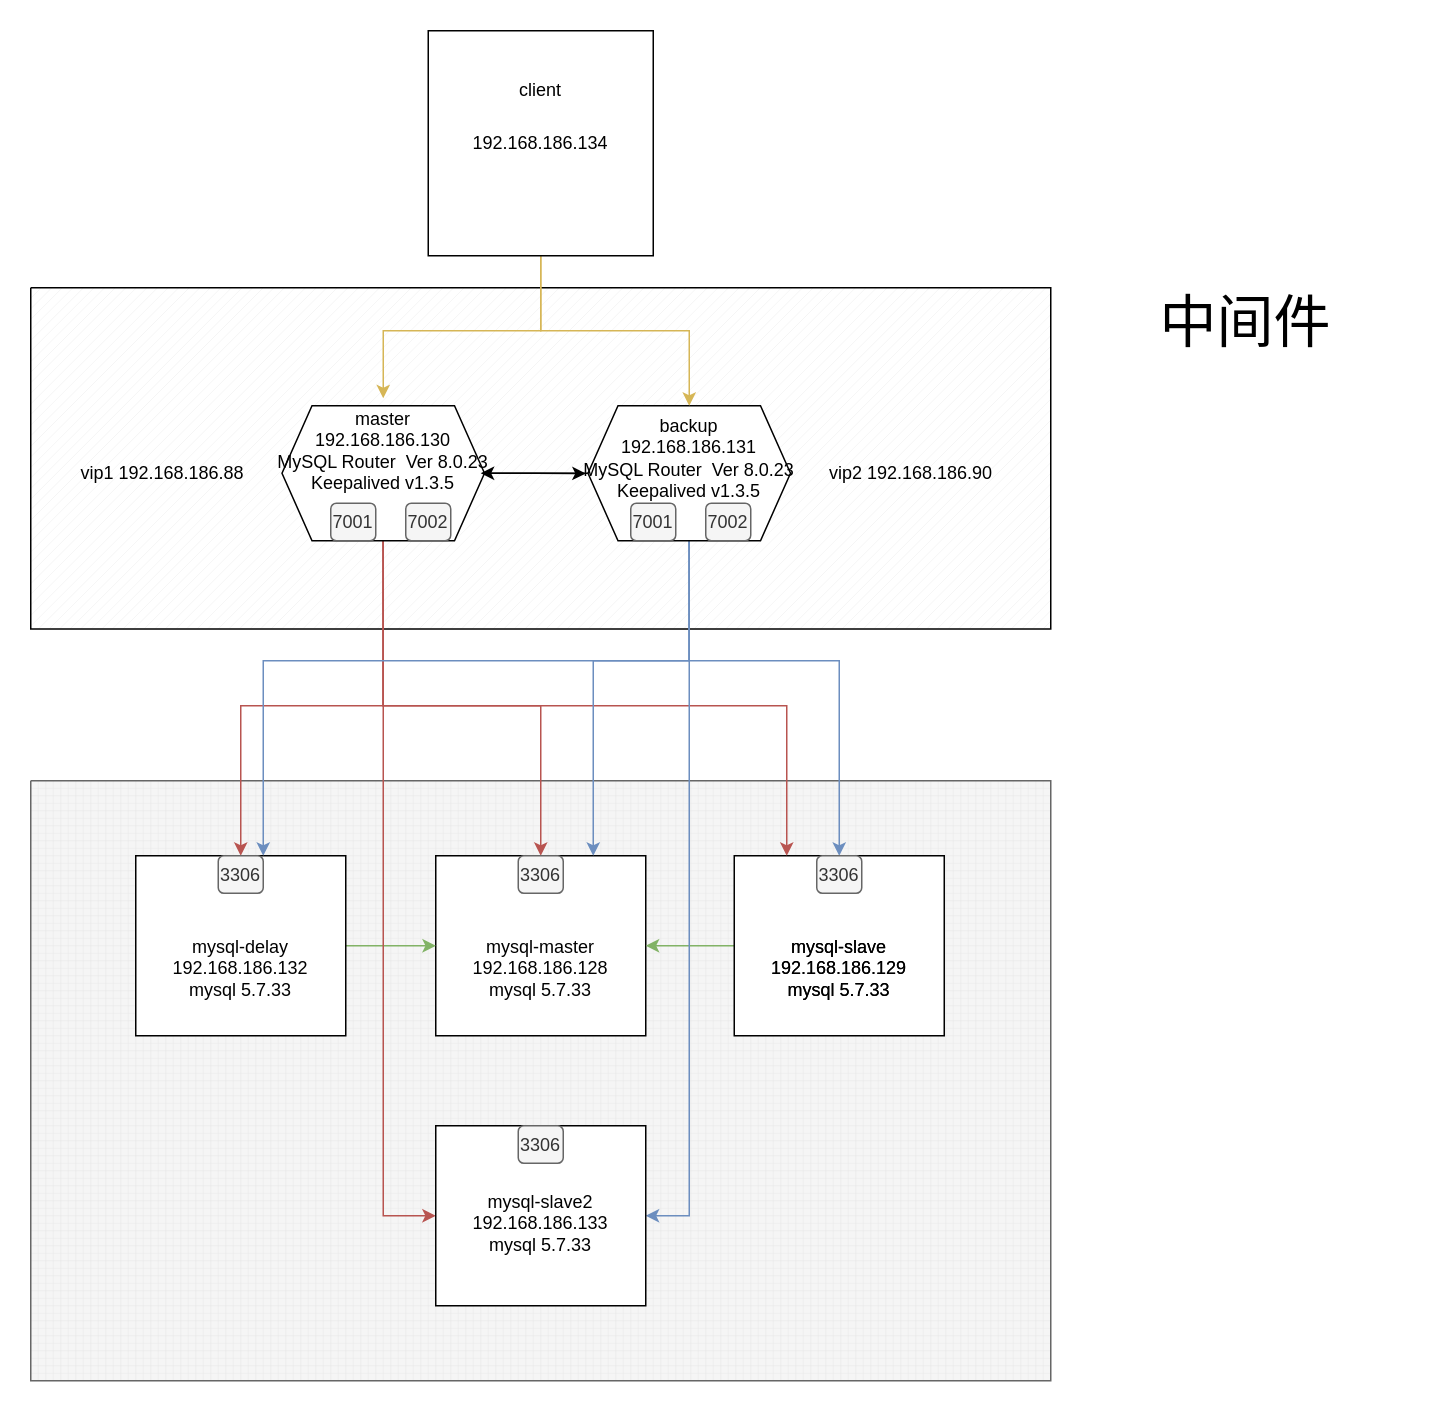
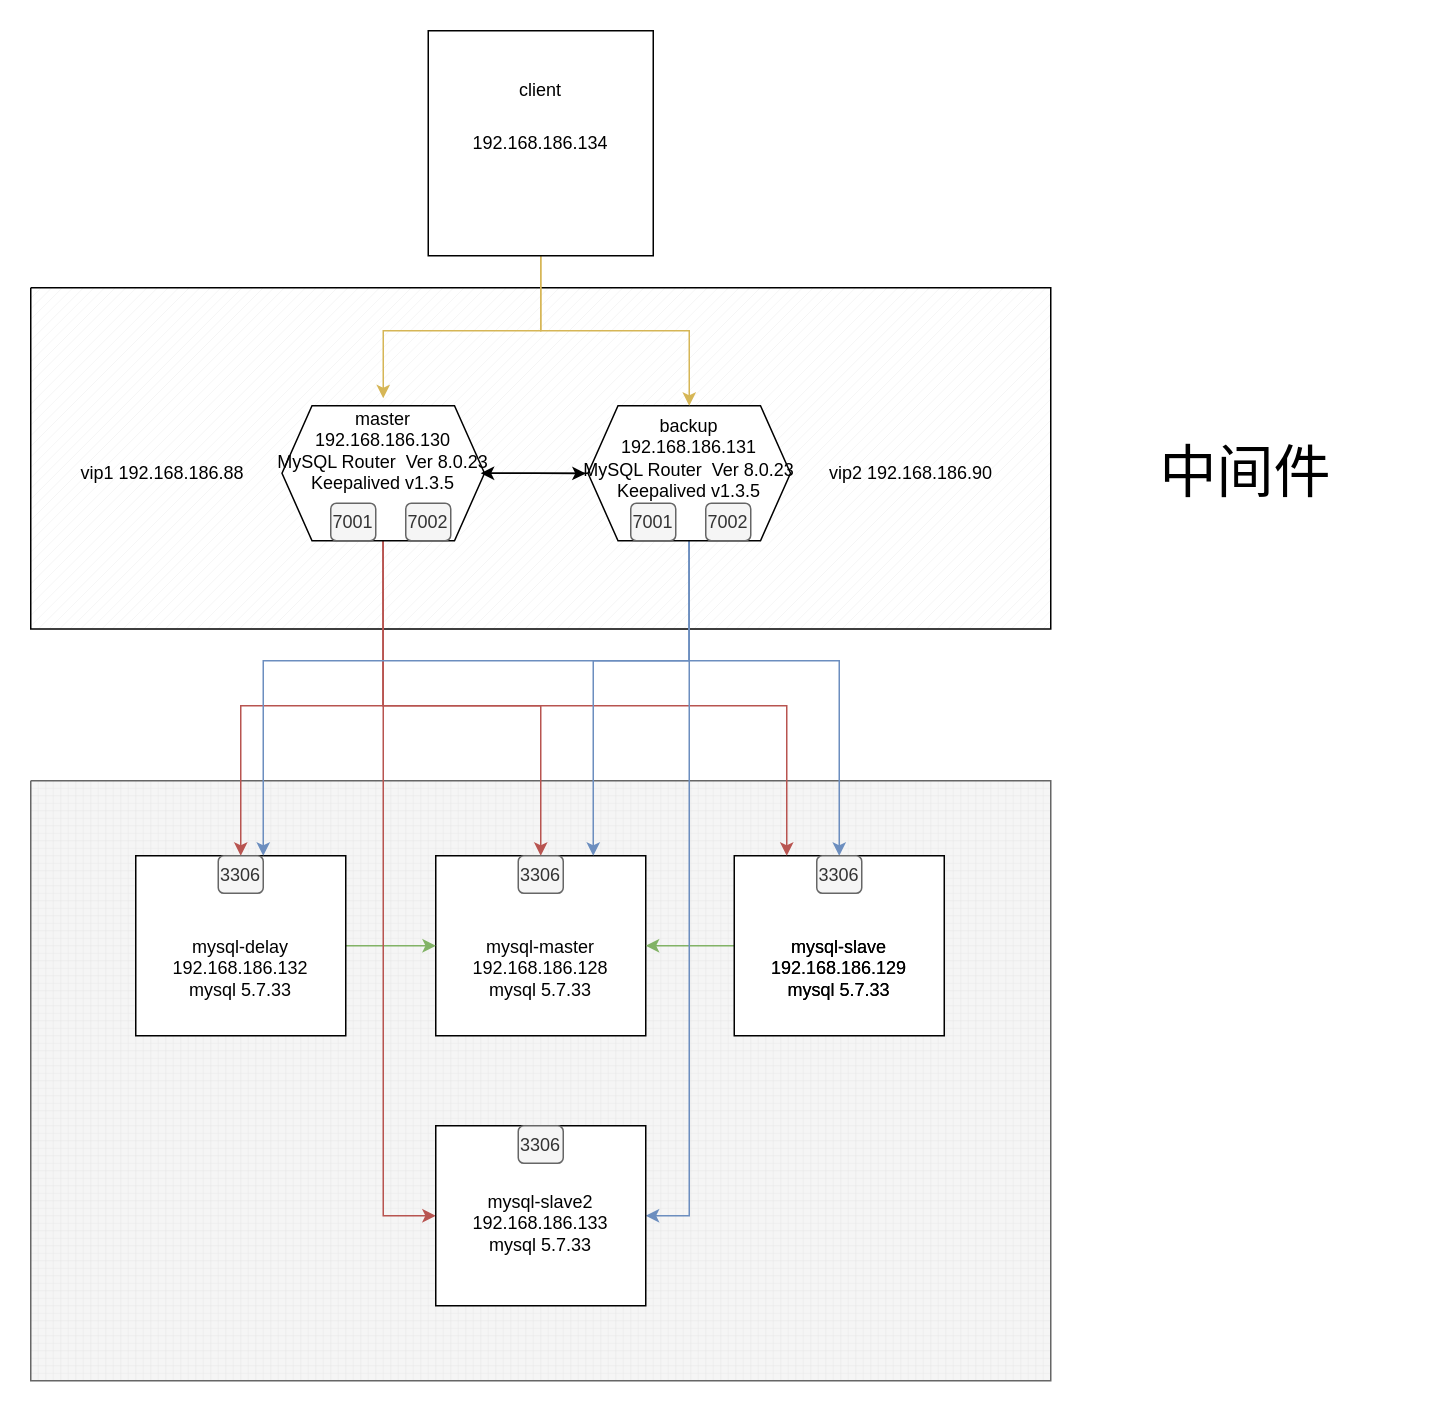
(1246, 323) -> (1246, 473)
